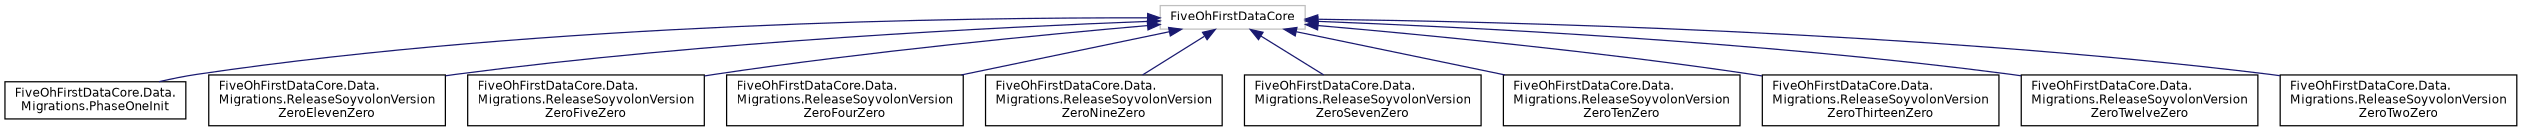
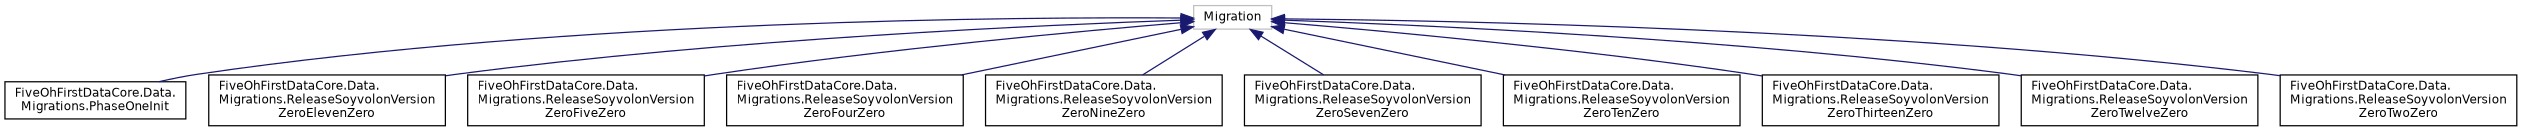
(1233, 17) -> (1233, 17)
